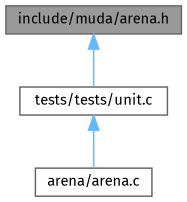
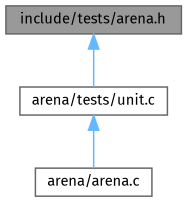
(94, 20) -> (94, 20)
(94, 101) -> (94, 101)
